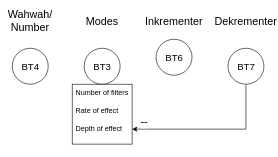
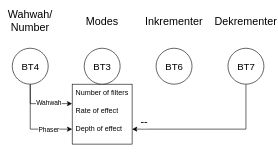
(174, 57) -> (174, 66)
none -> (50, 104)
none -> (47, 129)
